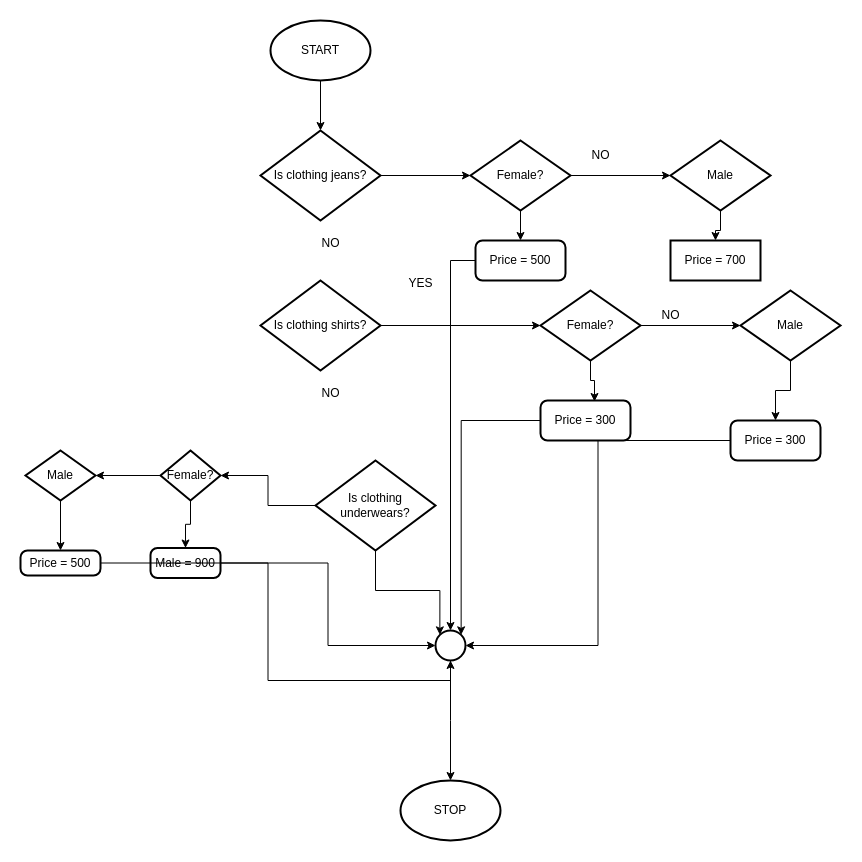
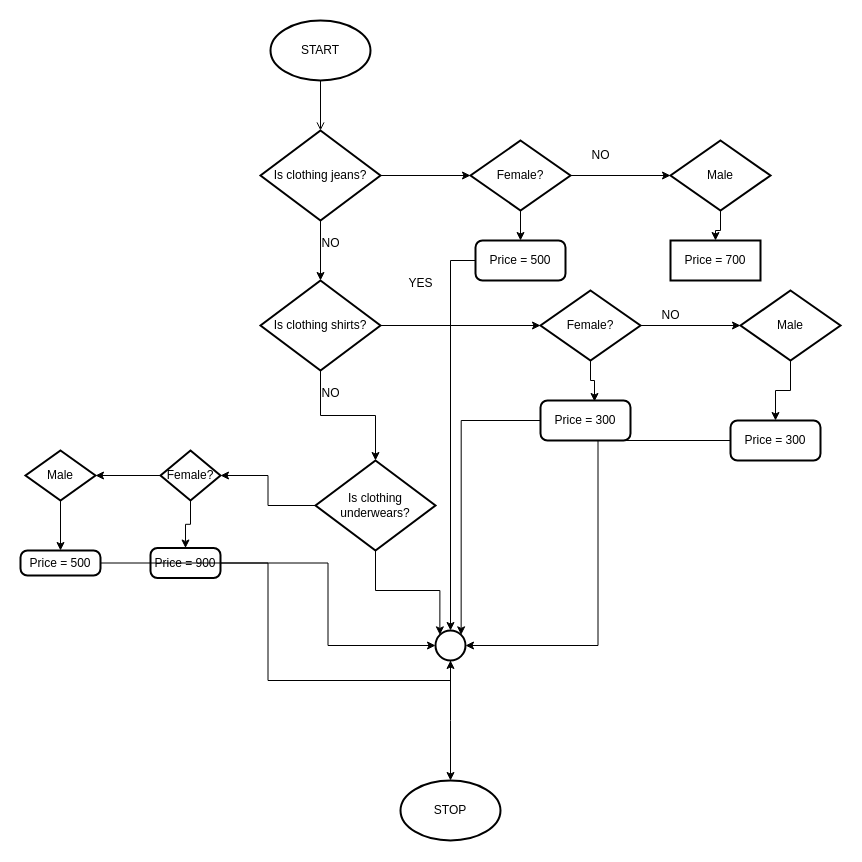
(321, 122) -> (321, 124)
none -> (321, 247)
none -> (345, 416)
(186, 564) -> (186, 564)
